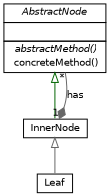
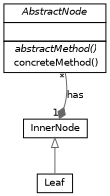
(55, 100) -> none
